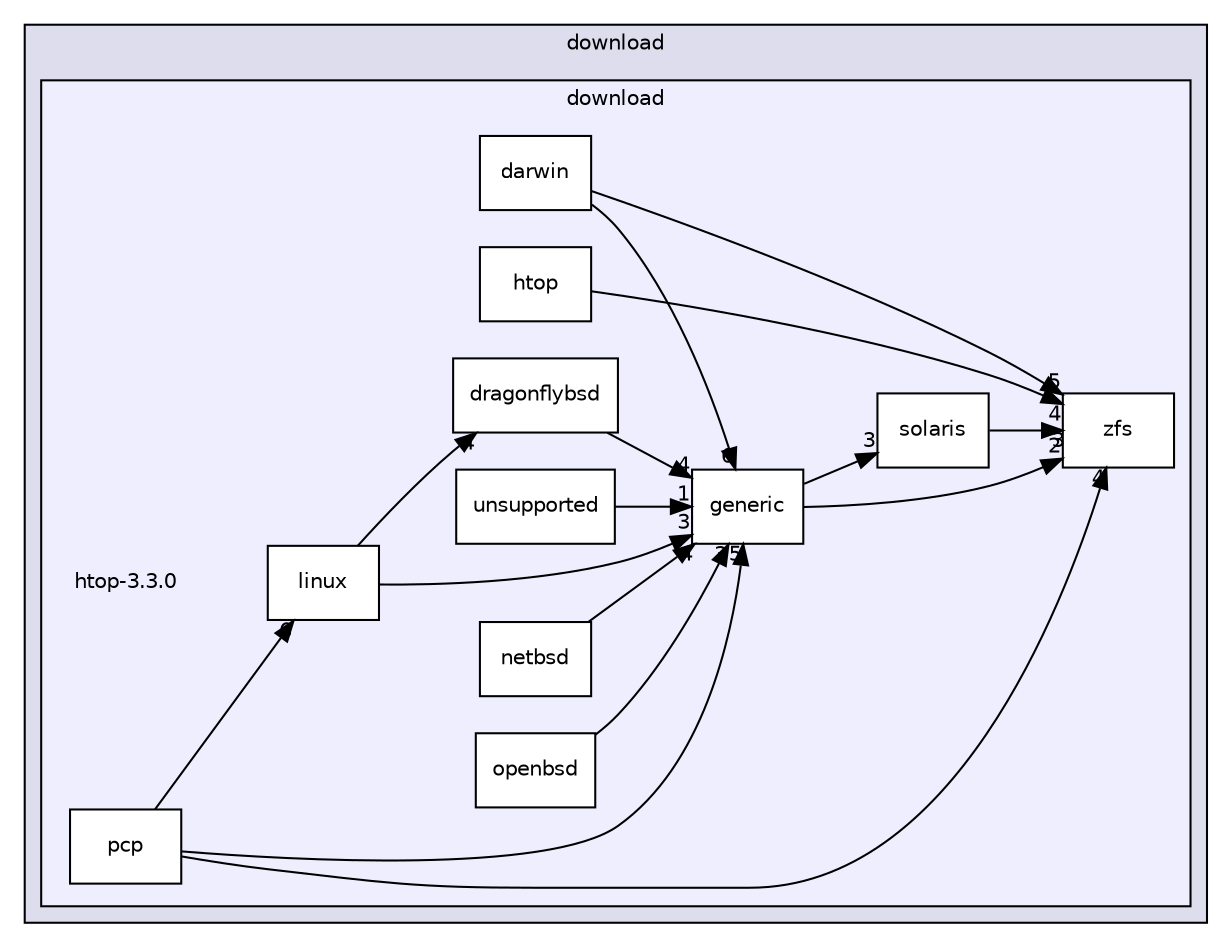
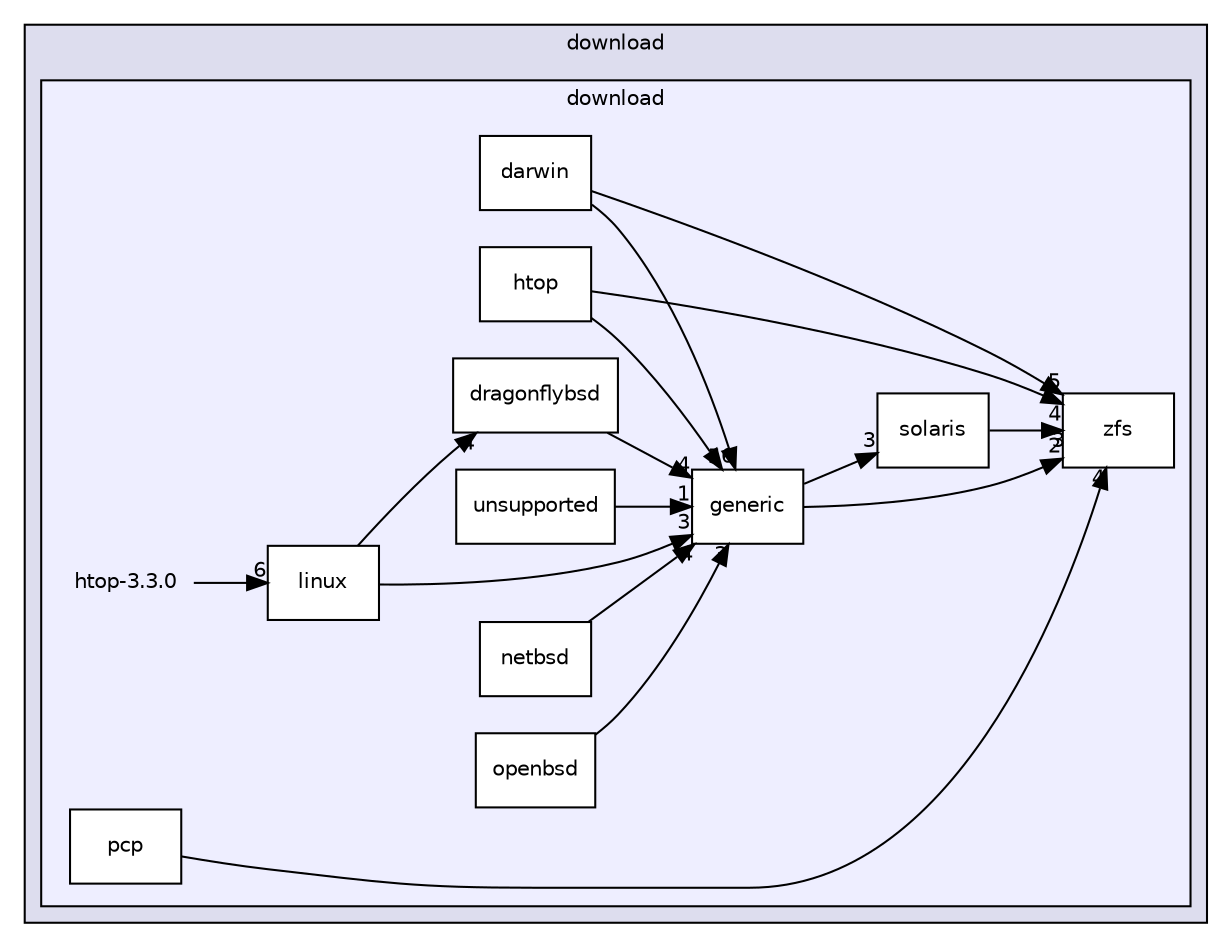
(218, 724) -> (220, 583)
(549, 849) -> (656, 380)
